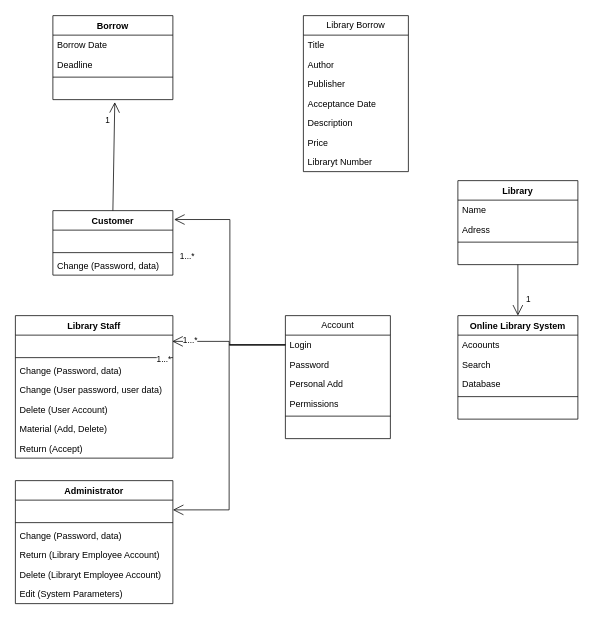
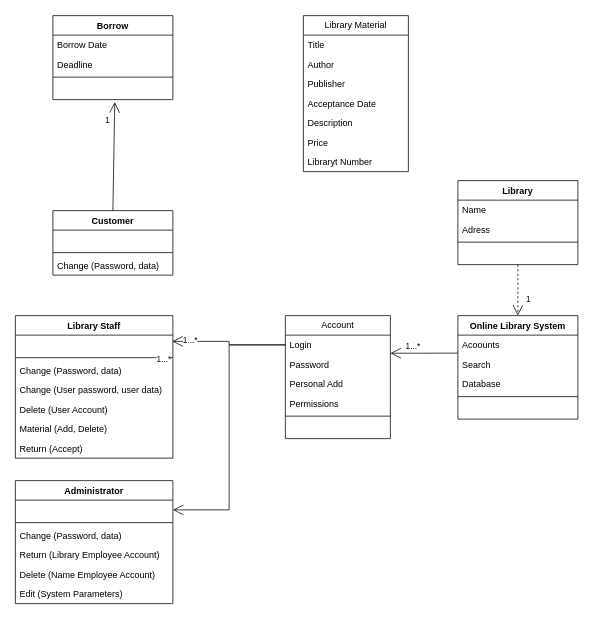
(356, 25) -> (356, 25)
(230, 252) -> none
(518, 290) -> (518, 290)
none -> (423, 353)
(95, 580) -> (90, 575)
